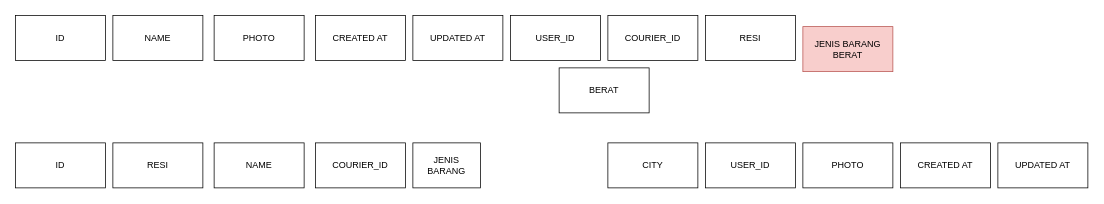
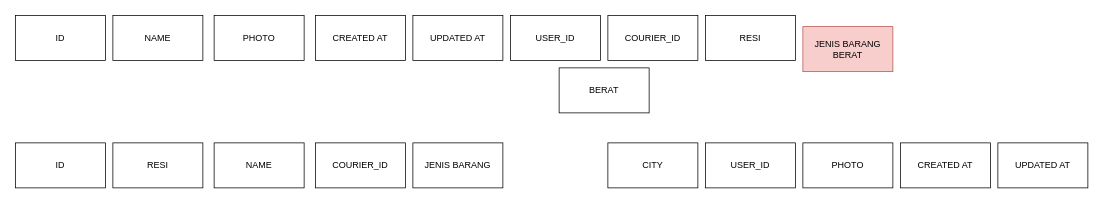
(447, 165) -> (458, 165)
